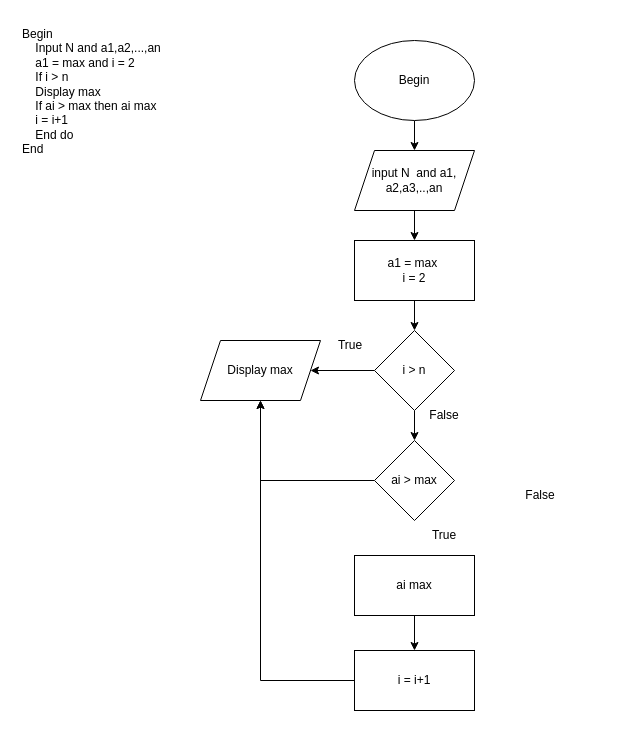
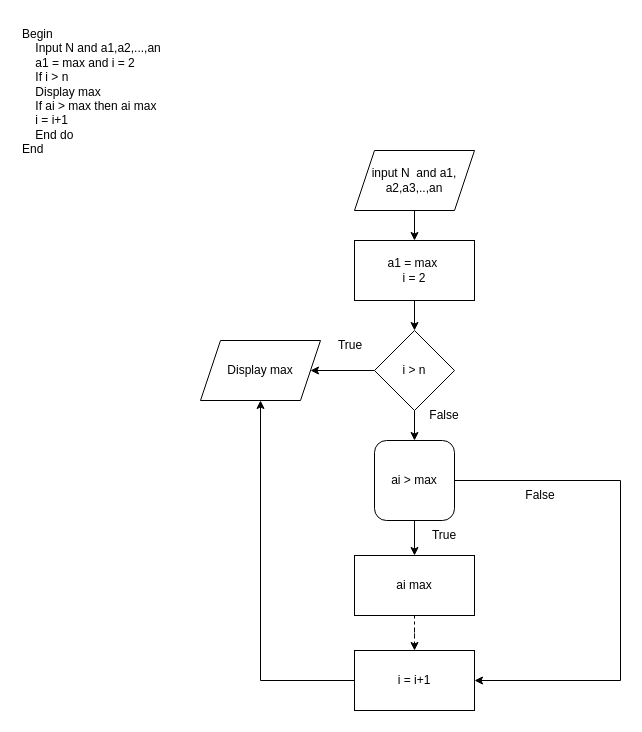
(415, 81) -> none
(415, 140) -> none
(319, 481) -> (415, 540)
(415, 481) -> (415, 481)
none -> (621, 567)
(415, 634) -> (415, 634)
